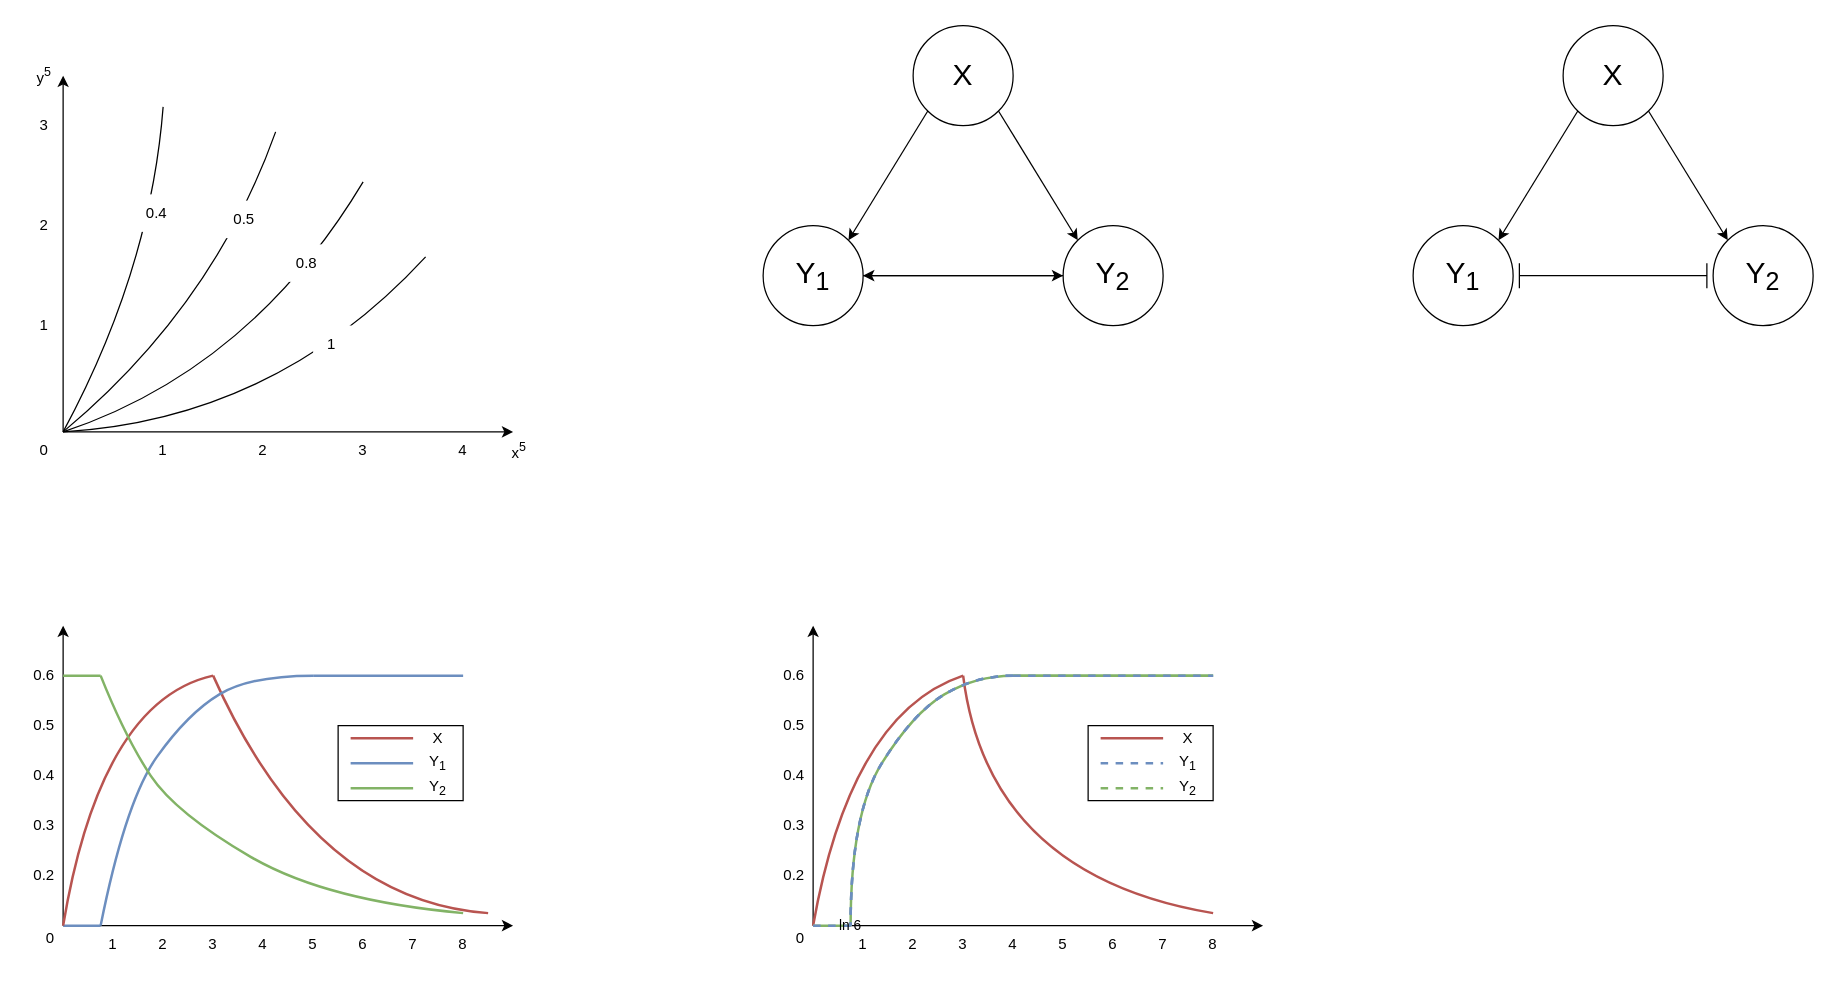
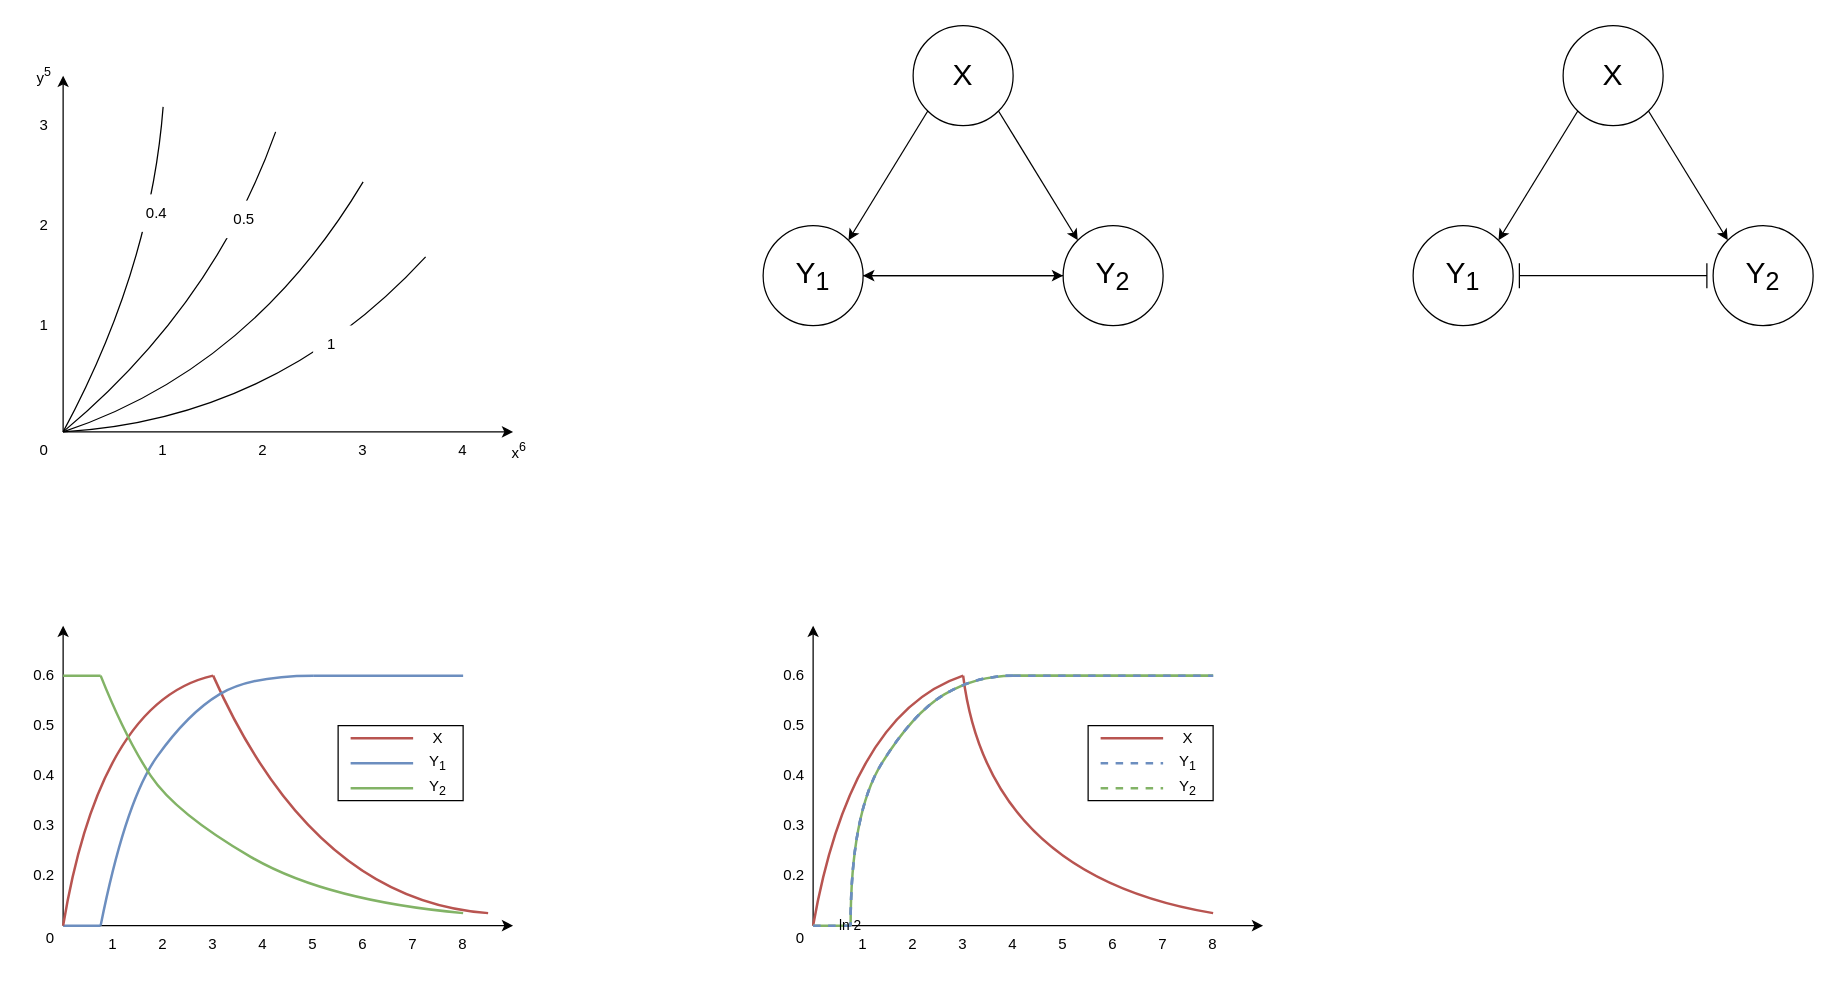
(307, 263) -> none
(519, 451) -> (519, 451)
(851, 926) -> (851, 926)
